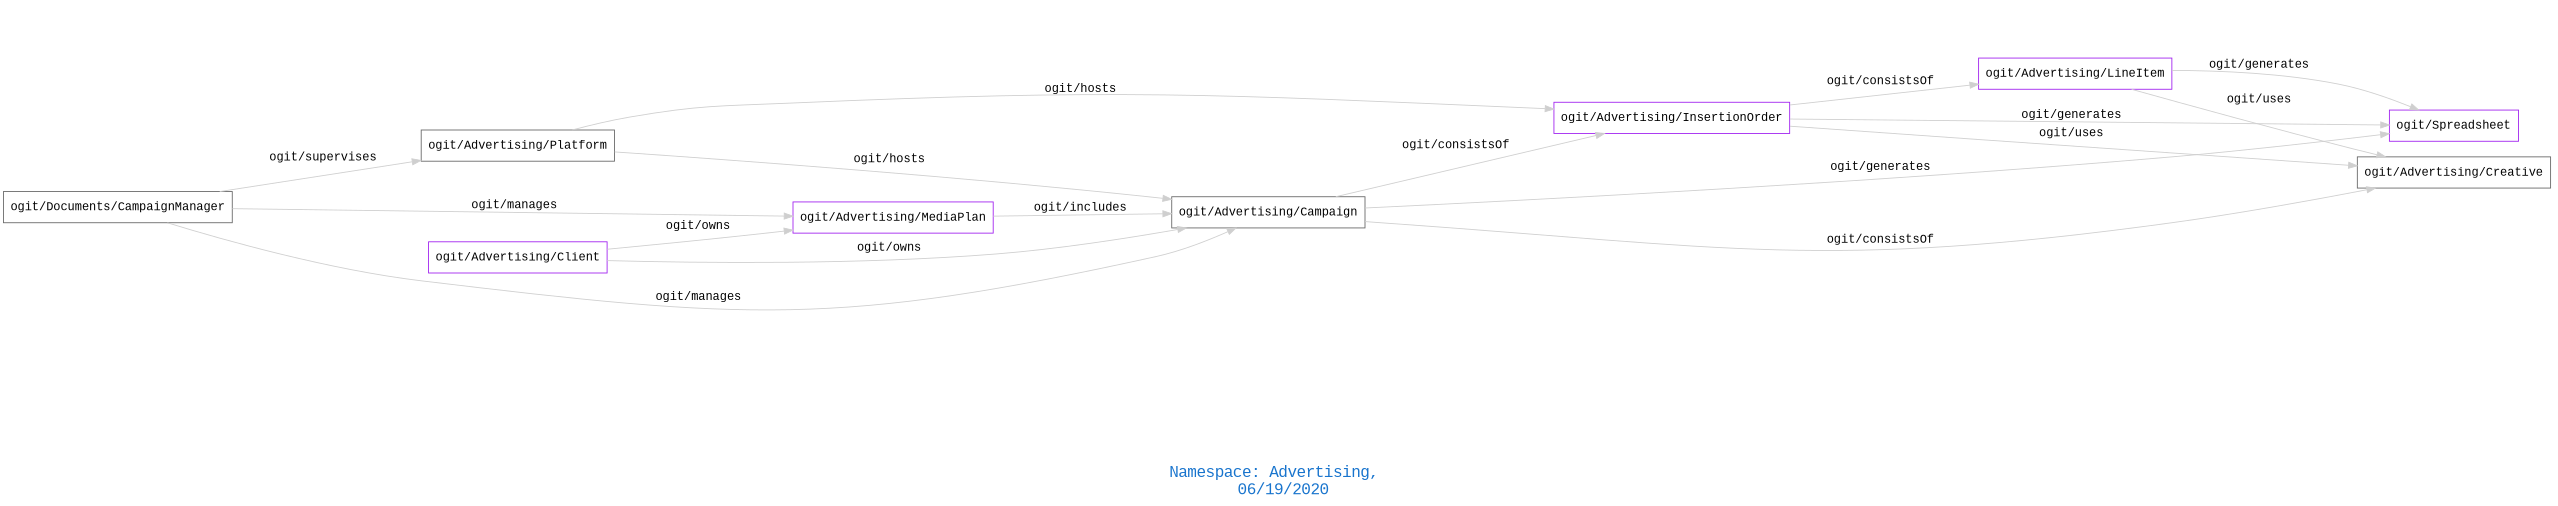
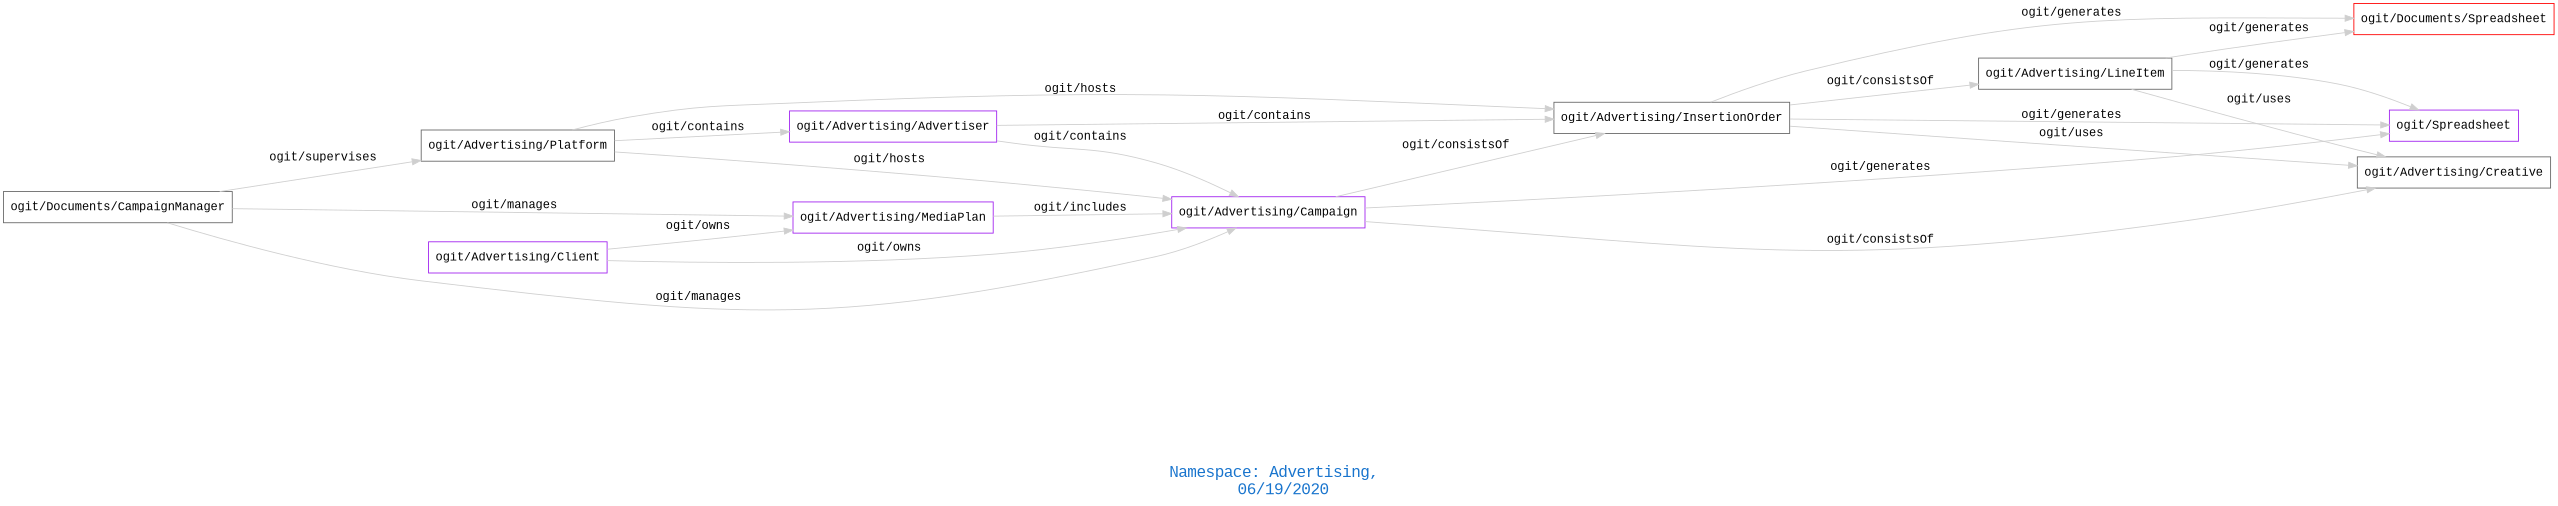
none -> (2454, 19)
(2075, 74) -> (2075, 74)
(1672, 118) -> (1672, 118)
none -> (893, 127)
(1268, 212) -> (1268, 212)
